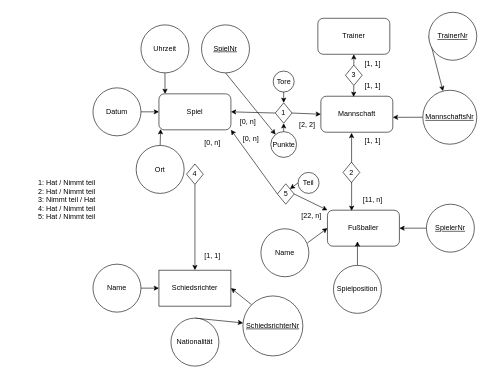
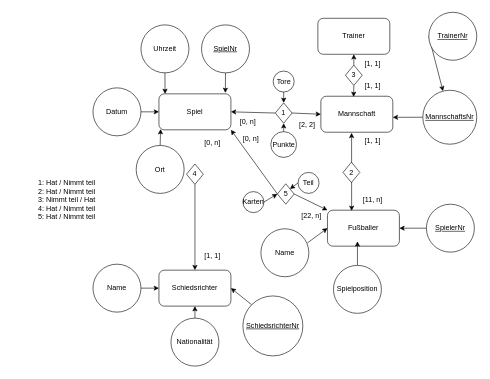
(249, 102) -> (225, 81)
none -> (268, 199)
none -> (253, 202)
(195, 288) -> (195, 288)
(221, 321) -> (195, 311)
